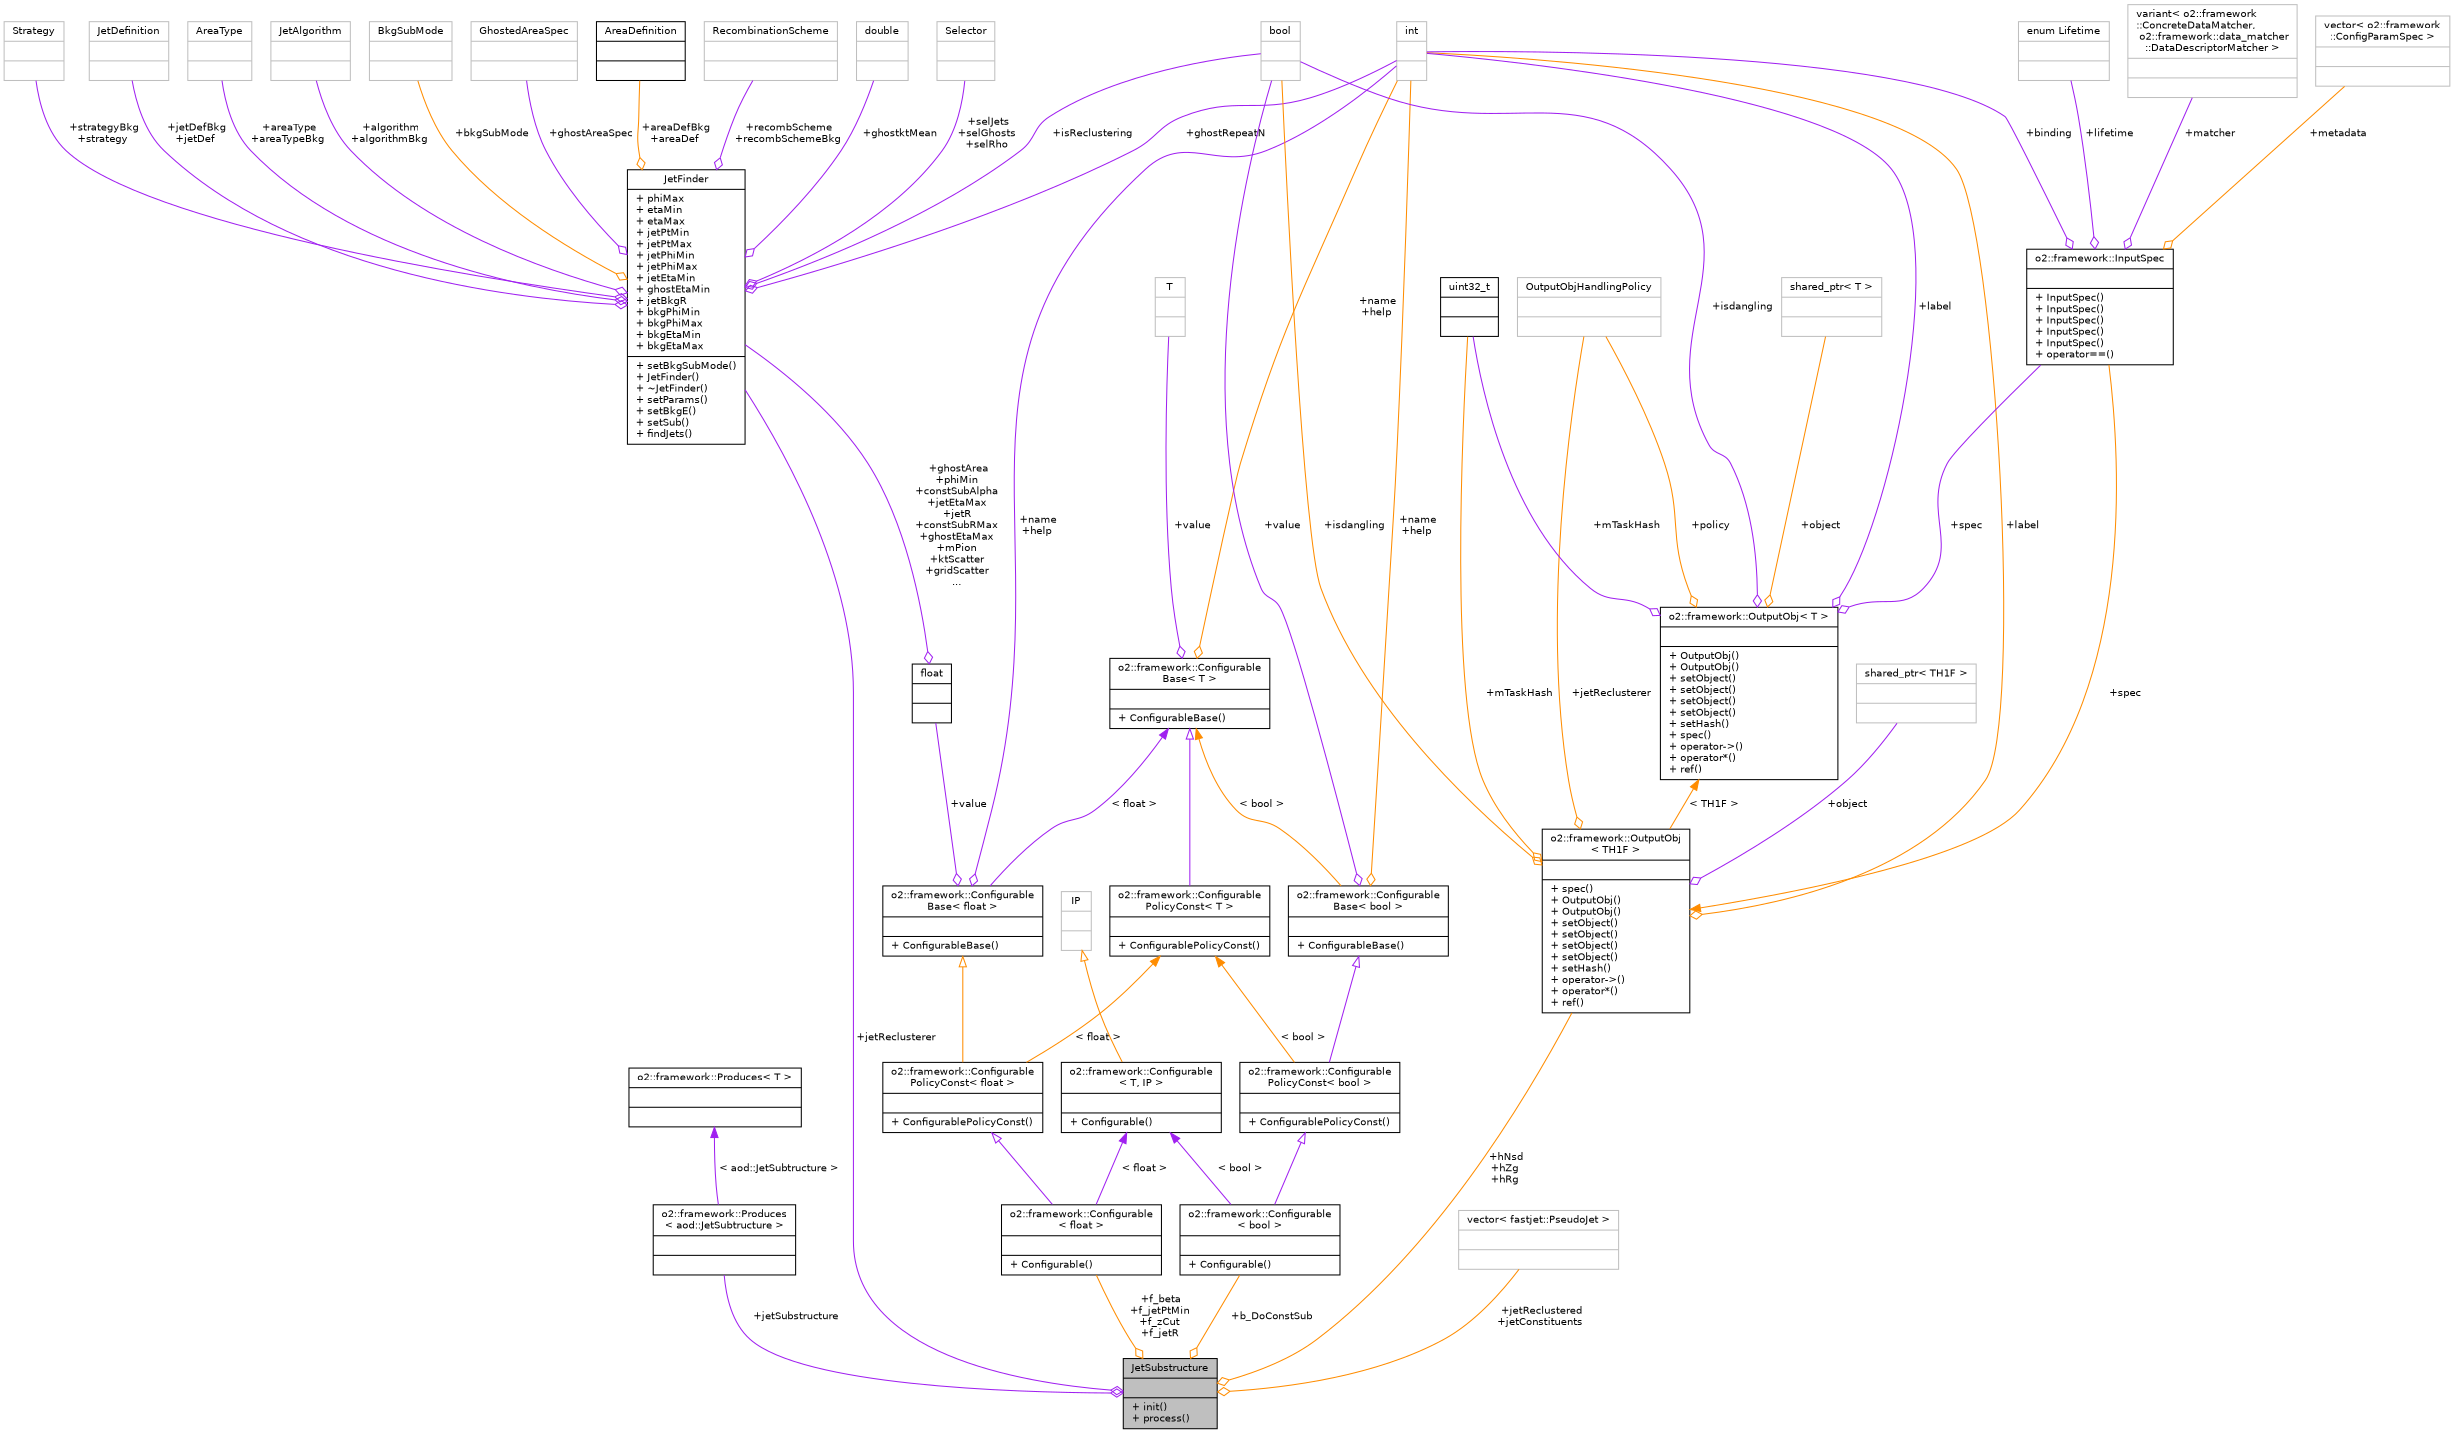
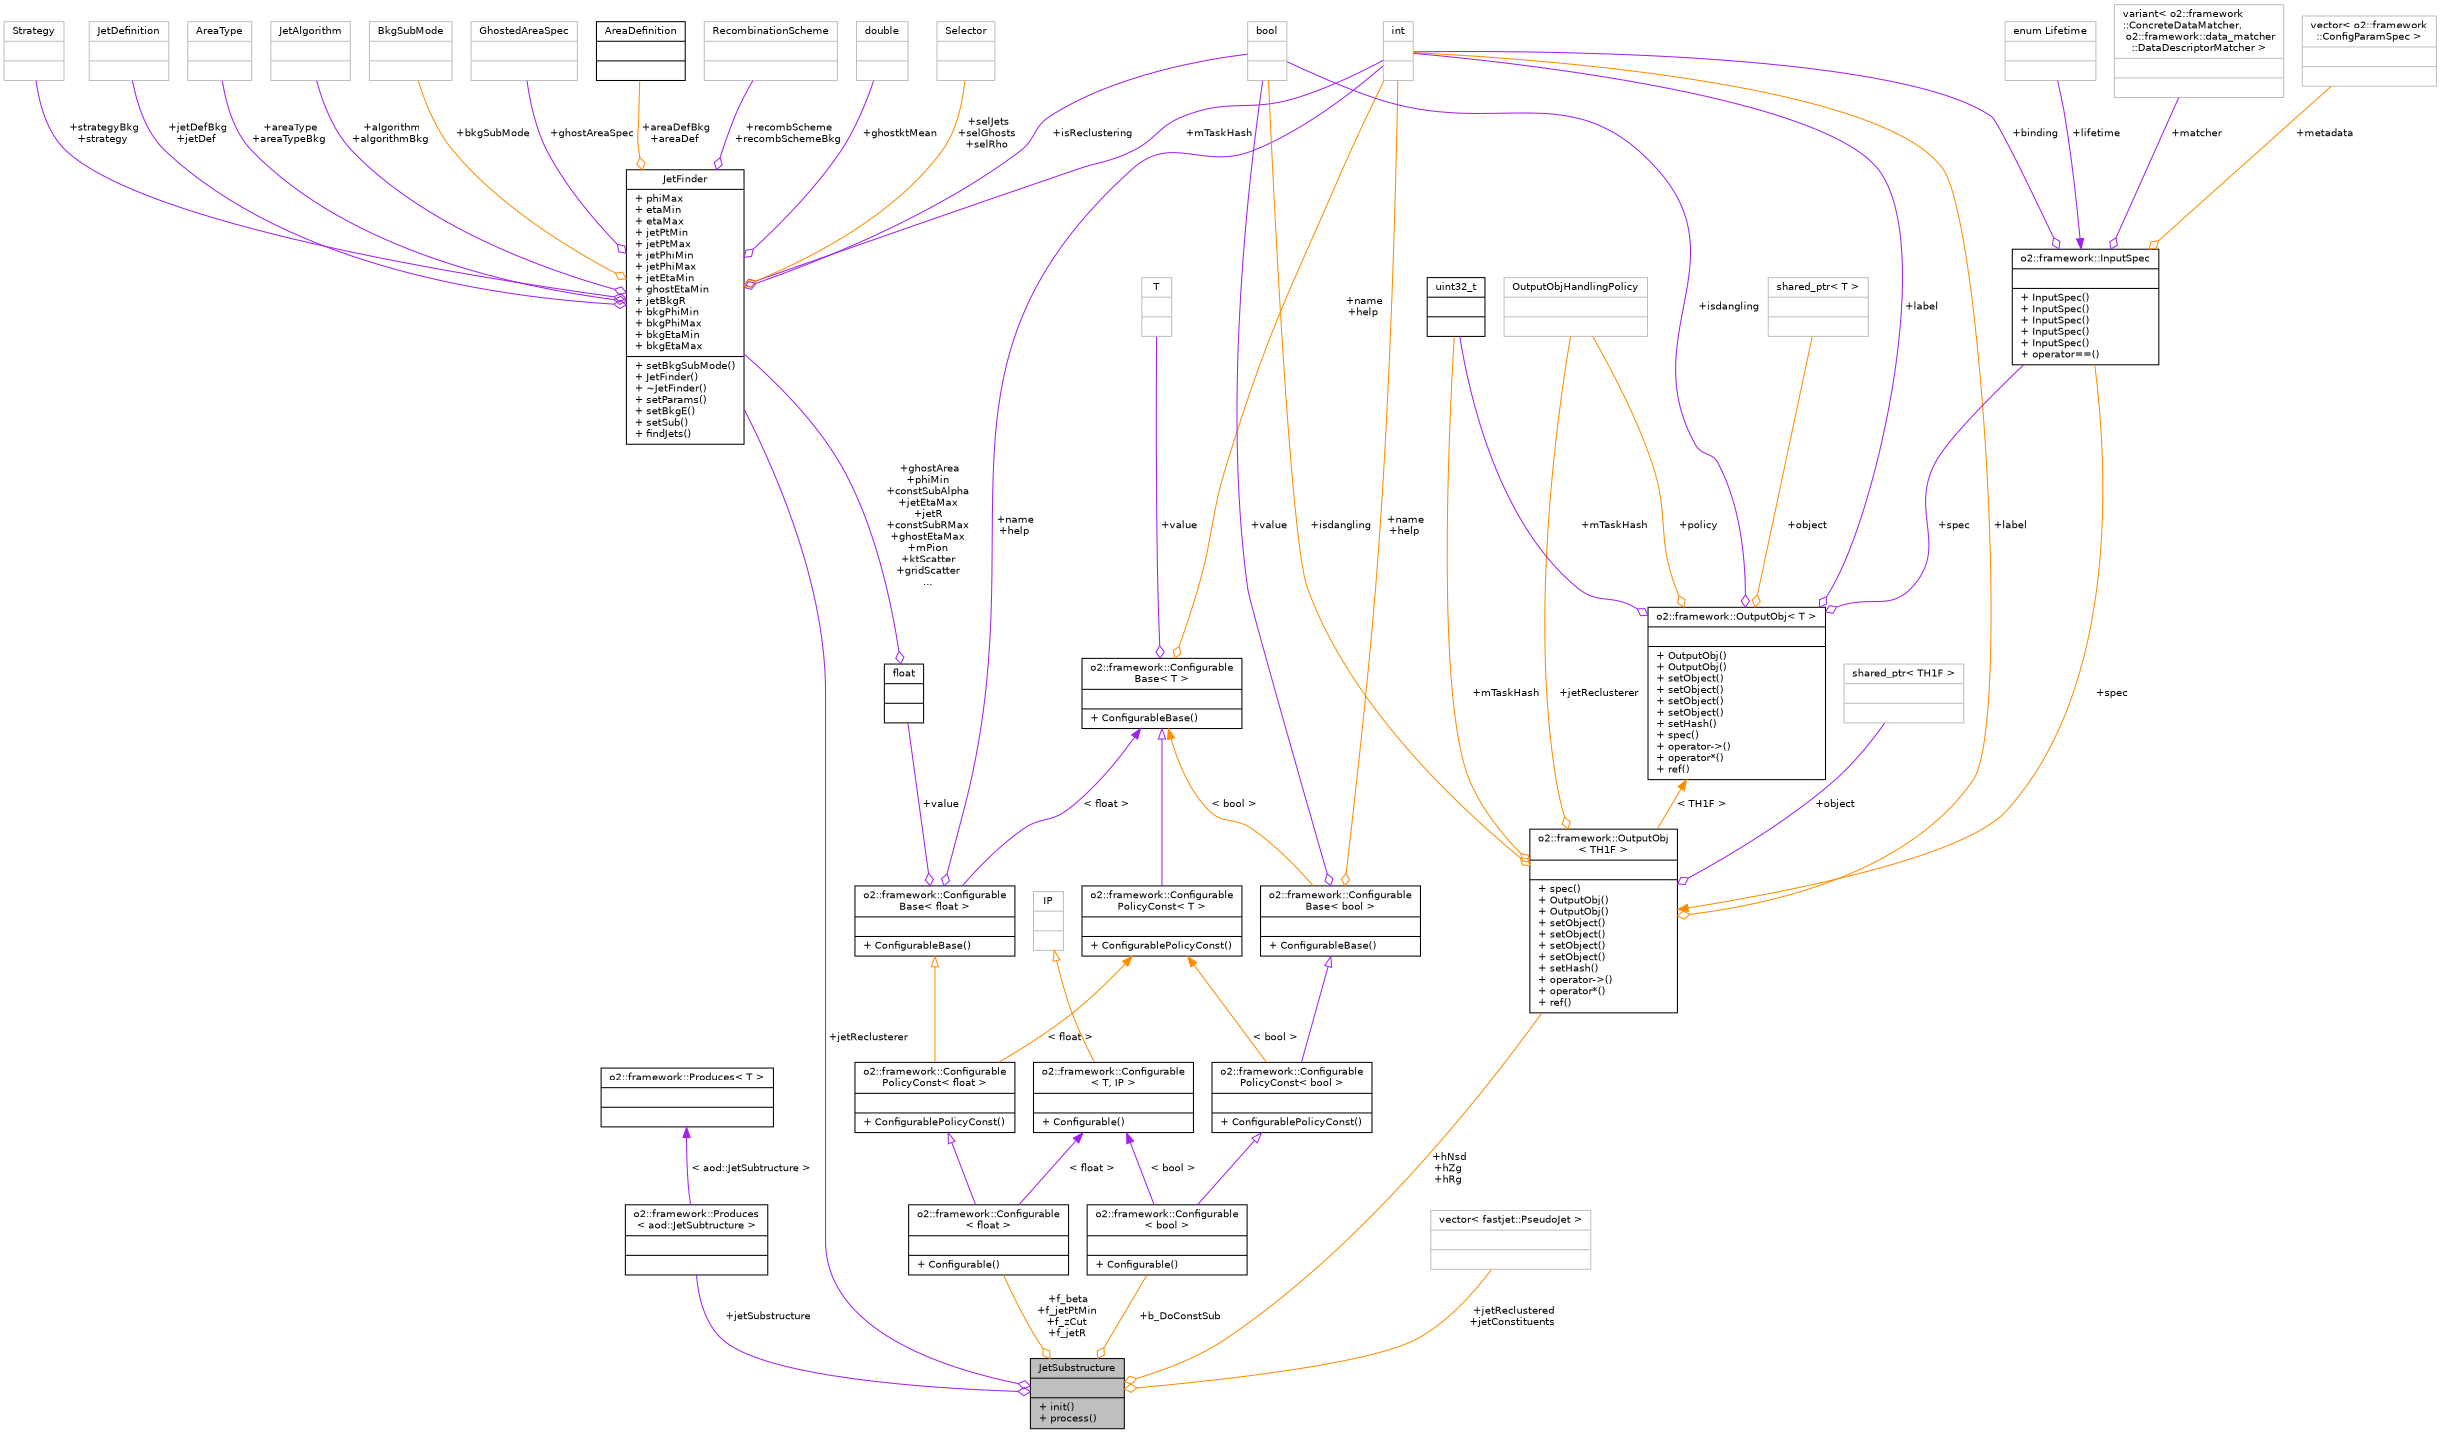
(1224, 134) -> (1218, 134)
(2085, 158) -> (2071, 159)
(888, 206) -> (888, 206)
